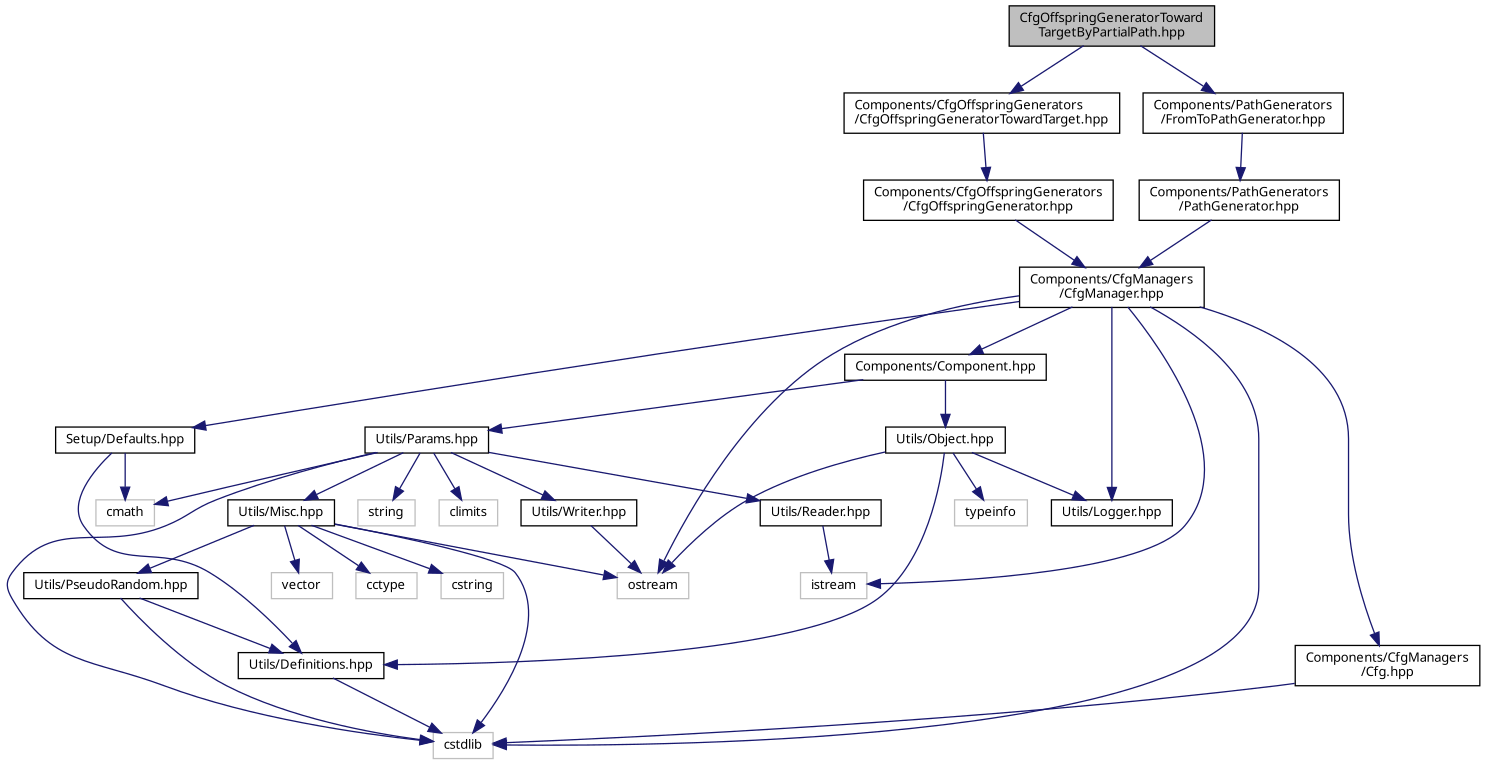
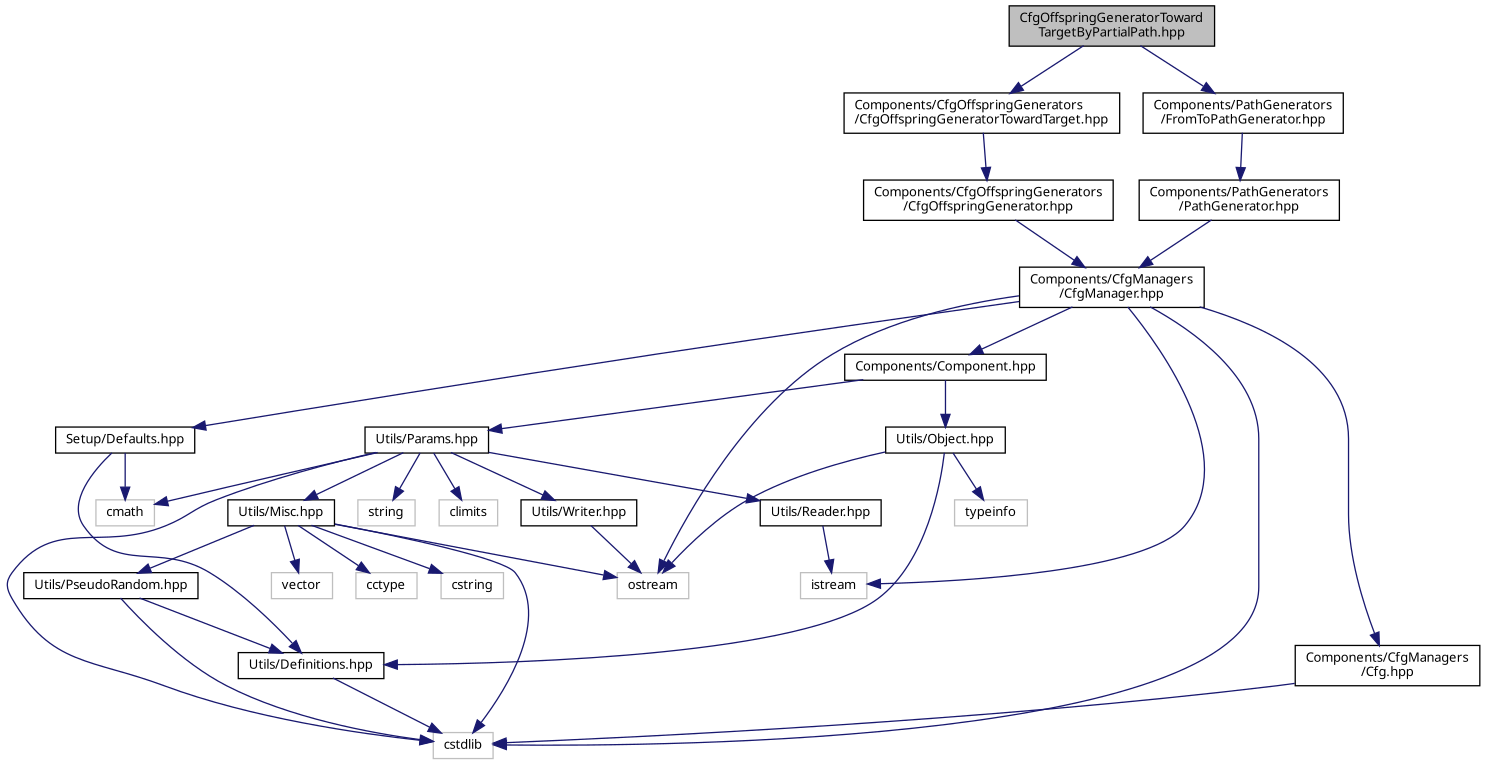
(1112, 513) -> none
